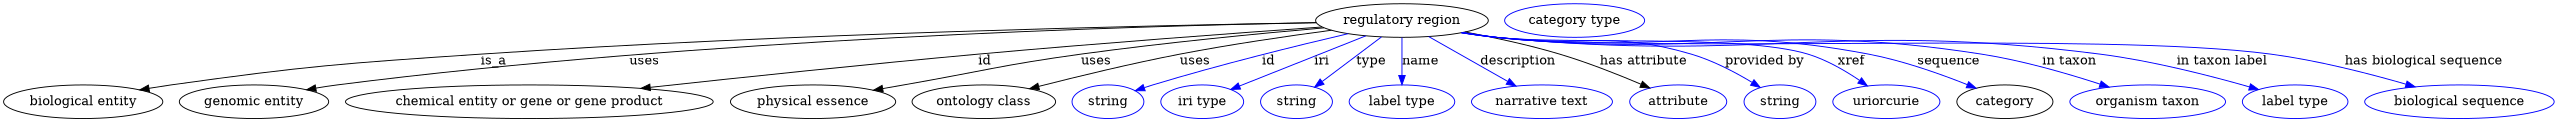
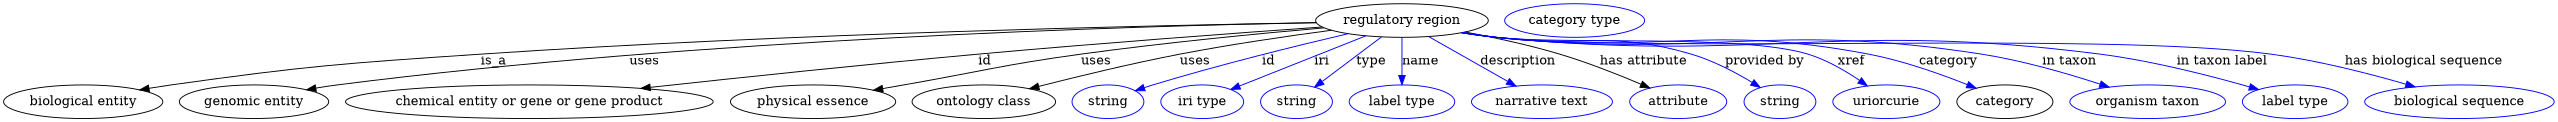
(1948, 61) -> (1948, 61)
